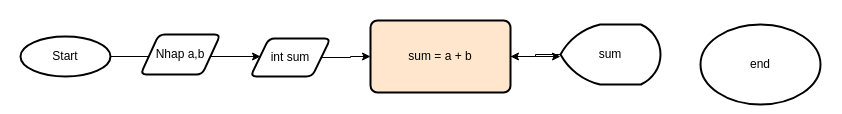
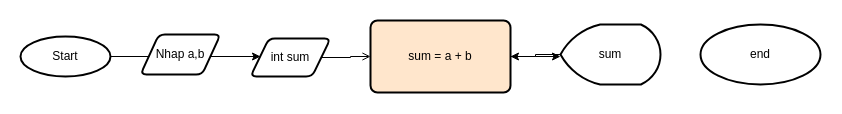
(362, 57) -> (364, 57)
(761, 65) -> (761, 55)
